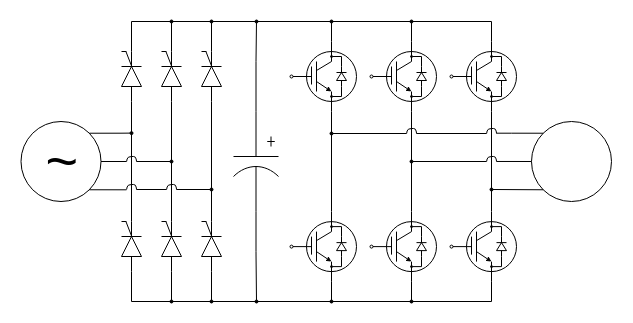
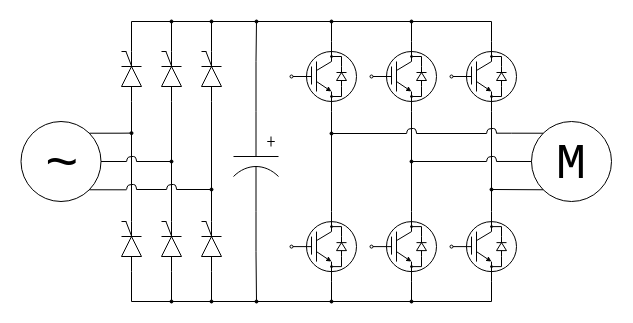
none -> (577, 160)
